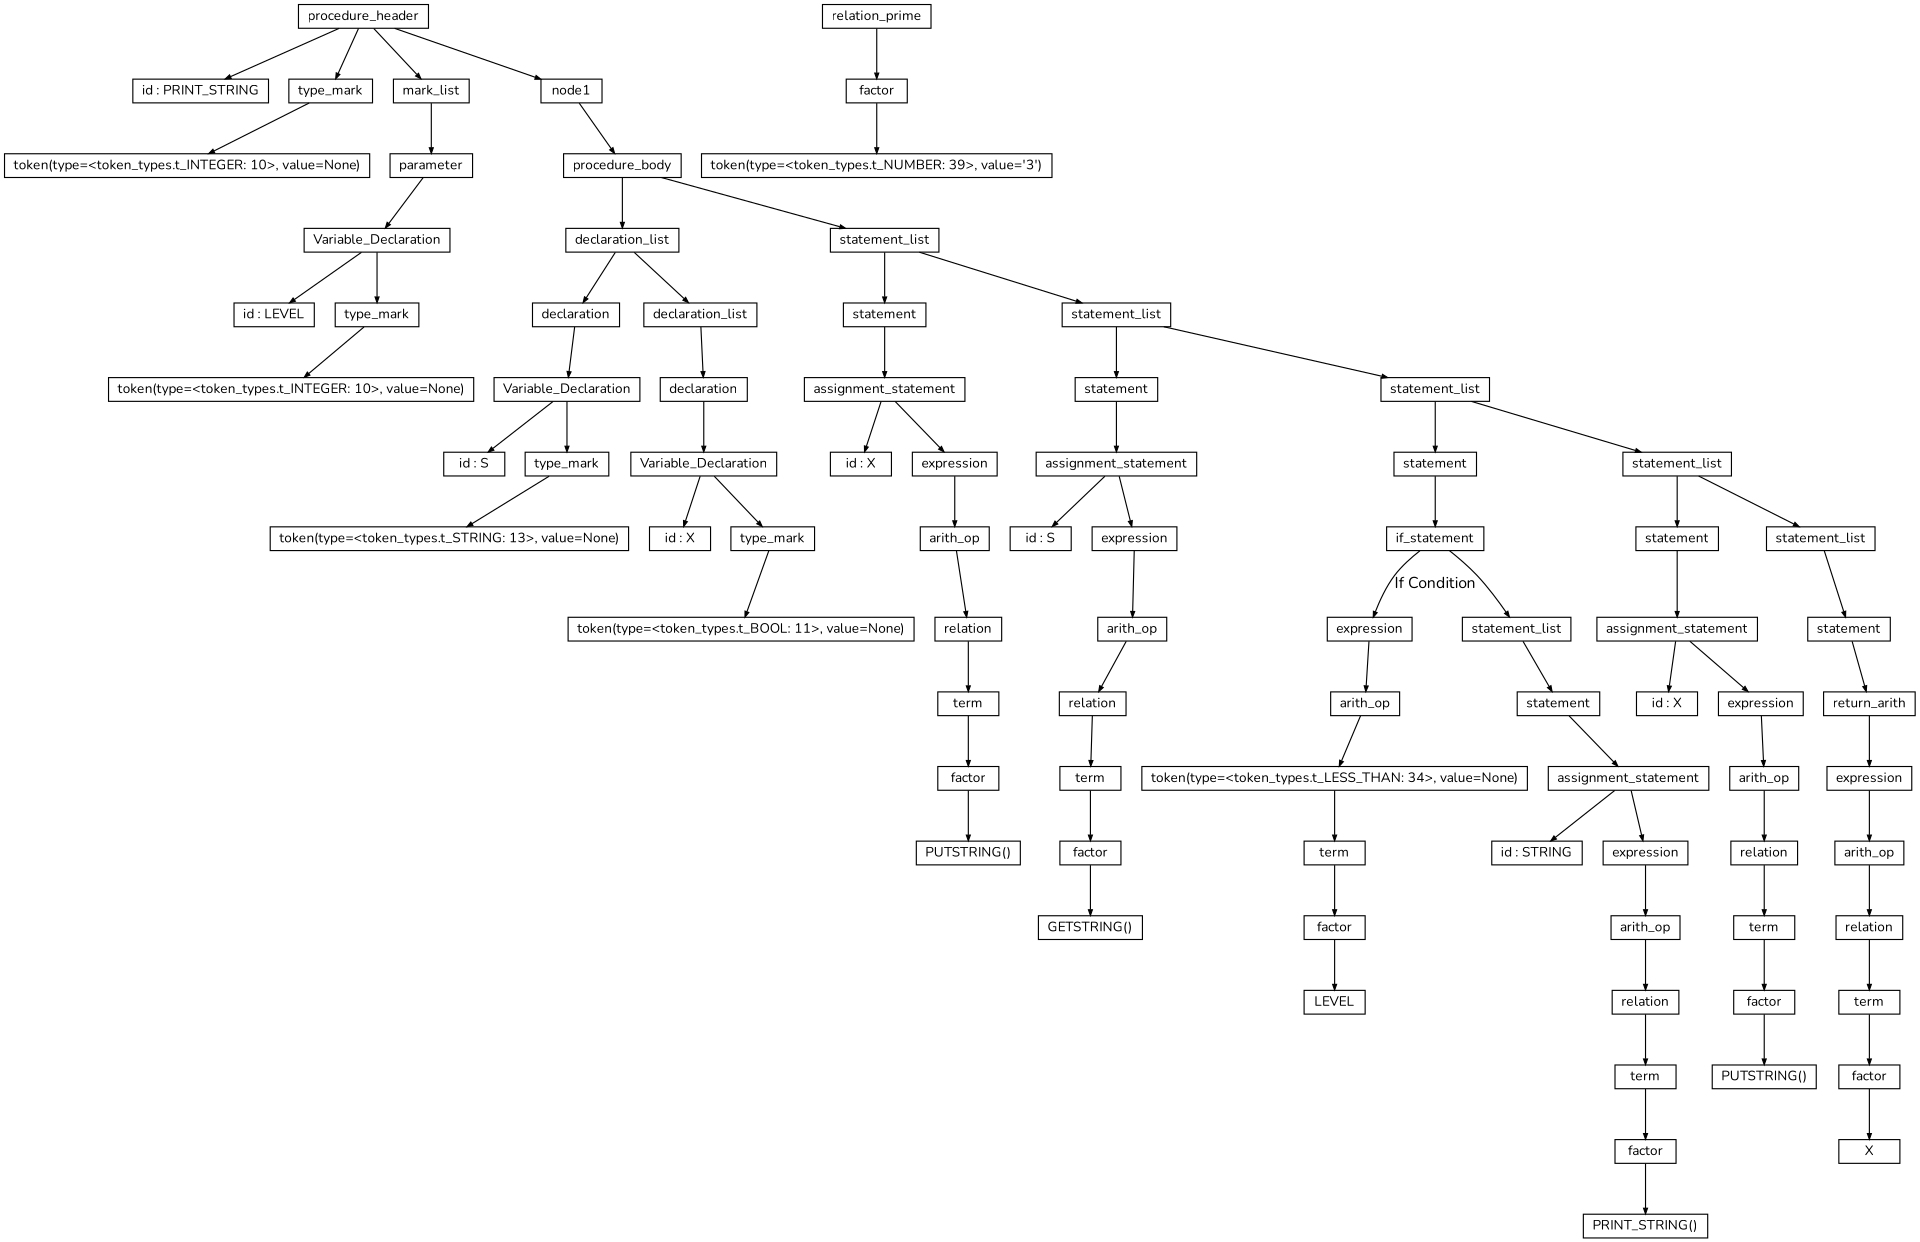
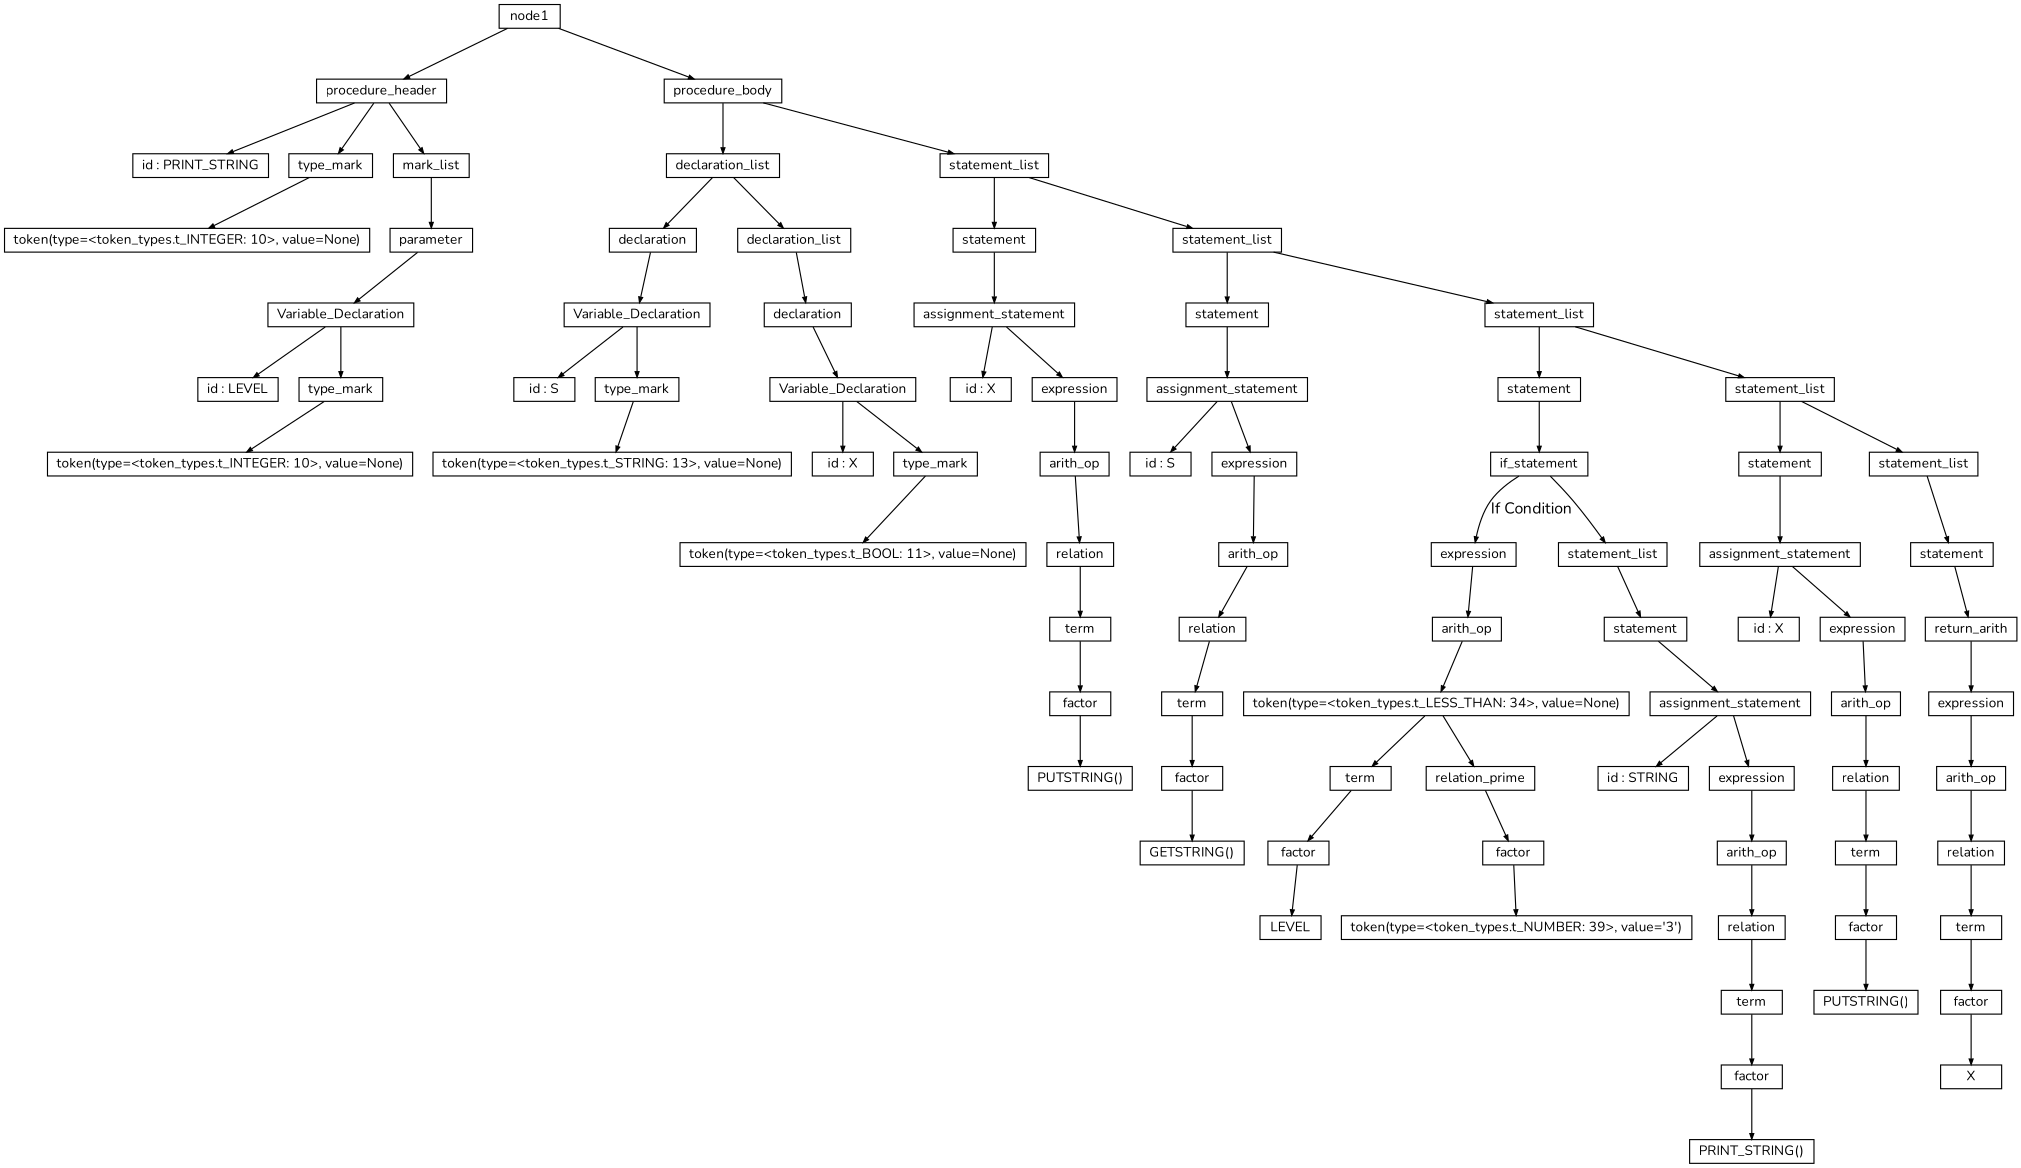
(465, 53) -> (458, 52)
none -> (1457, 738)
